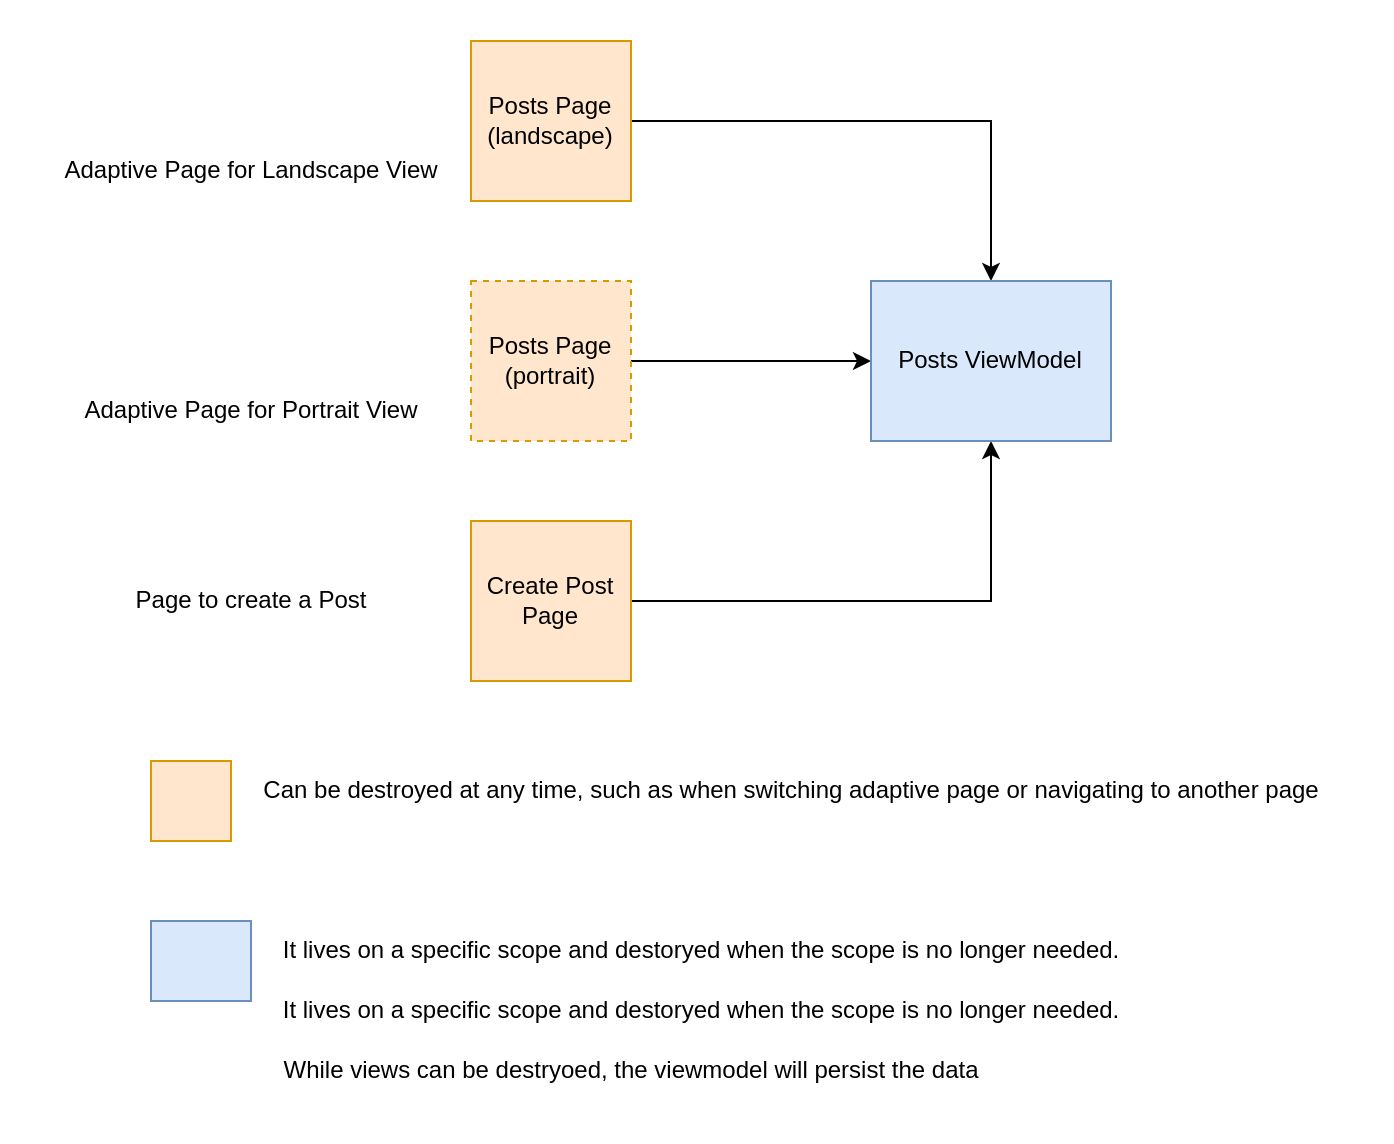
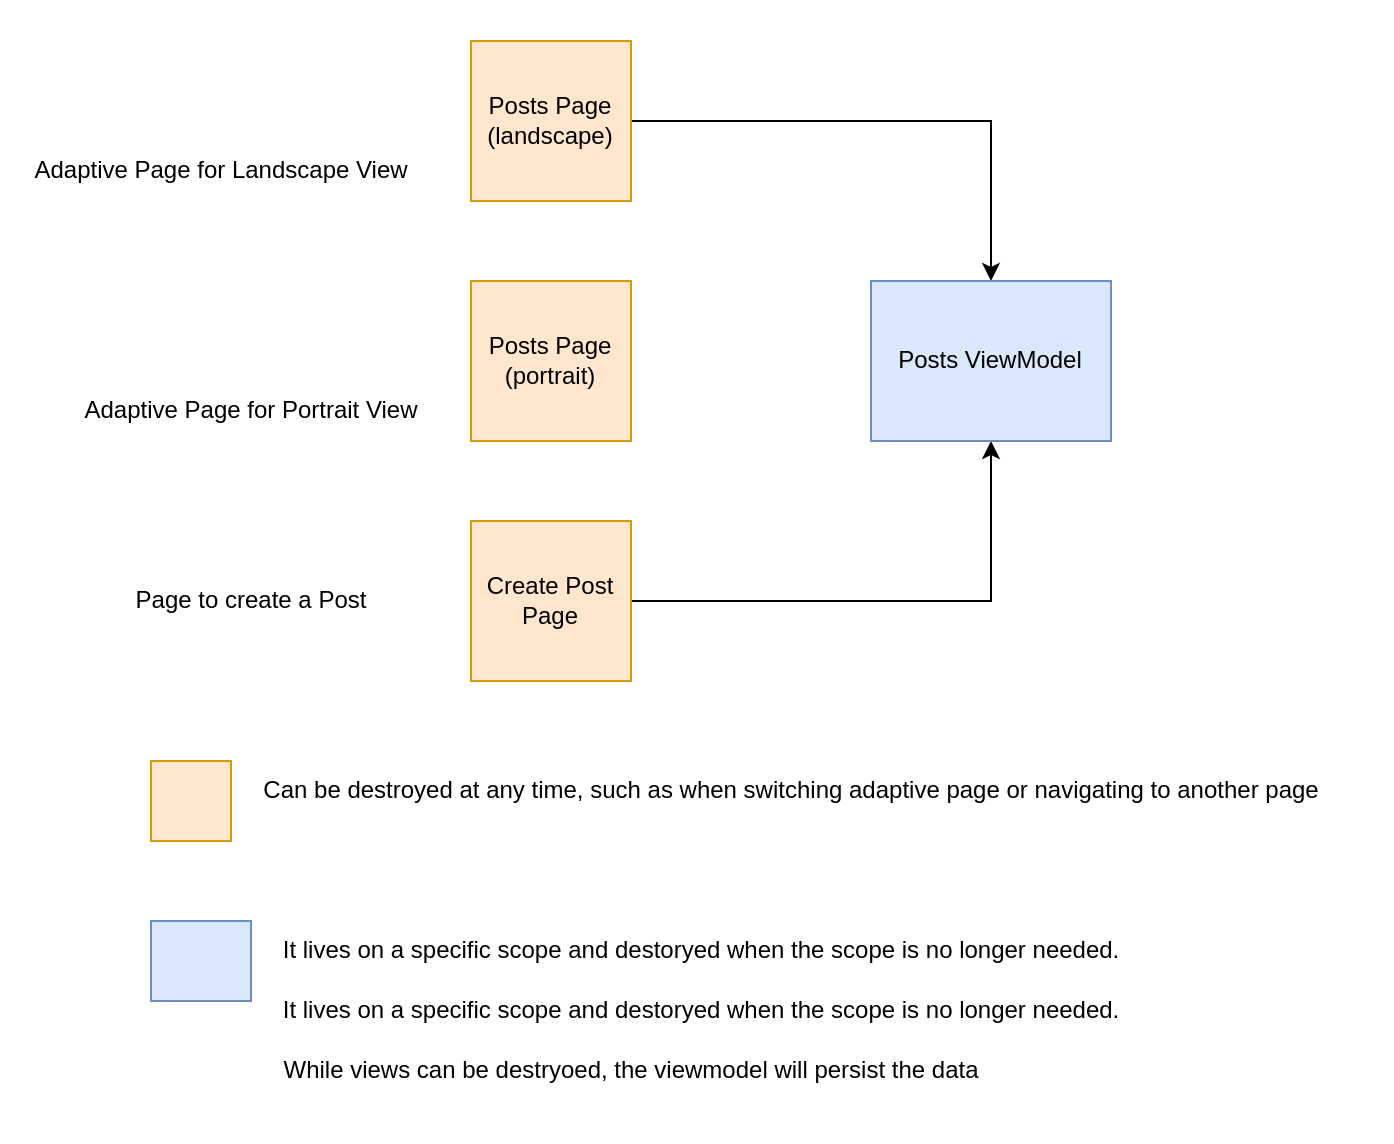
(251, 171) -> (221, 171)
(551, 361) -> (551, 361)
(744, 361) -> none
